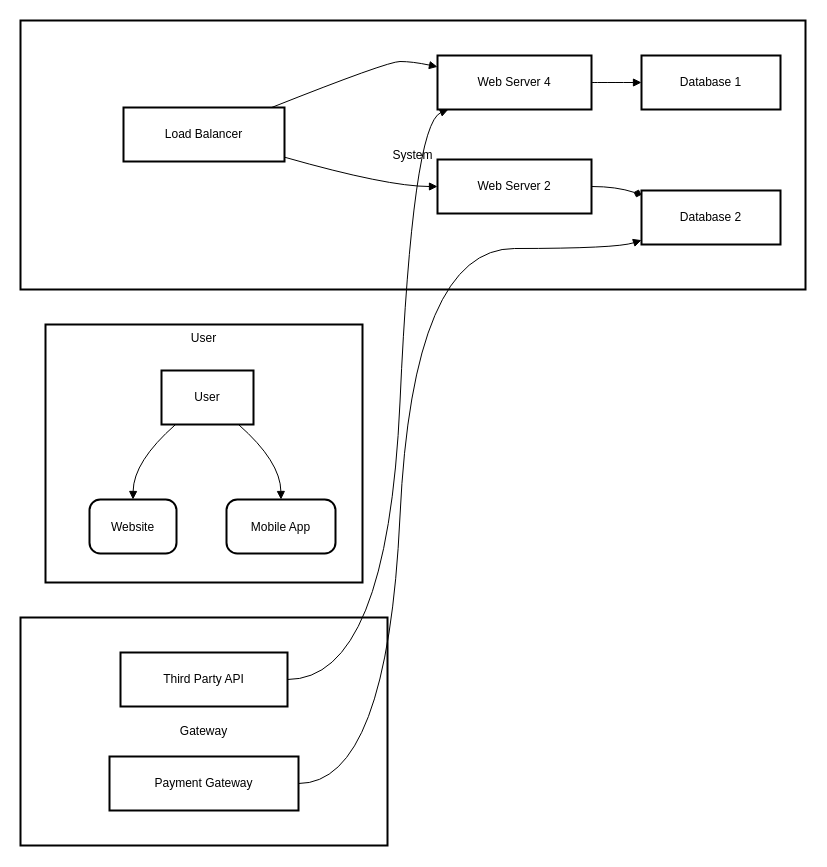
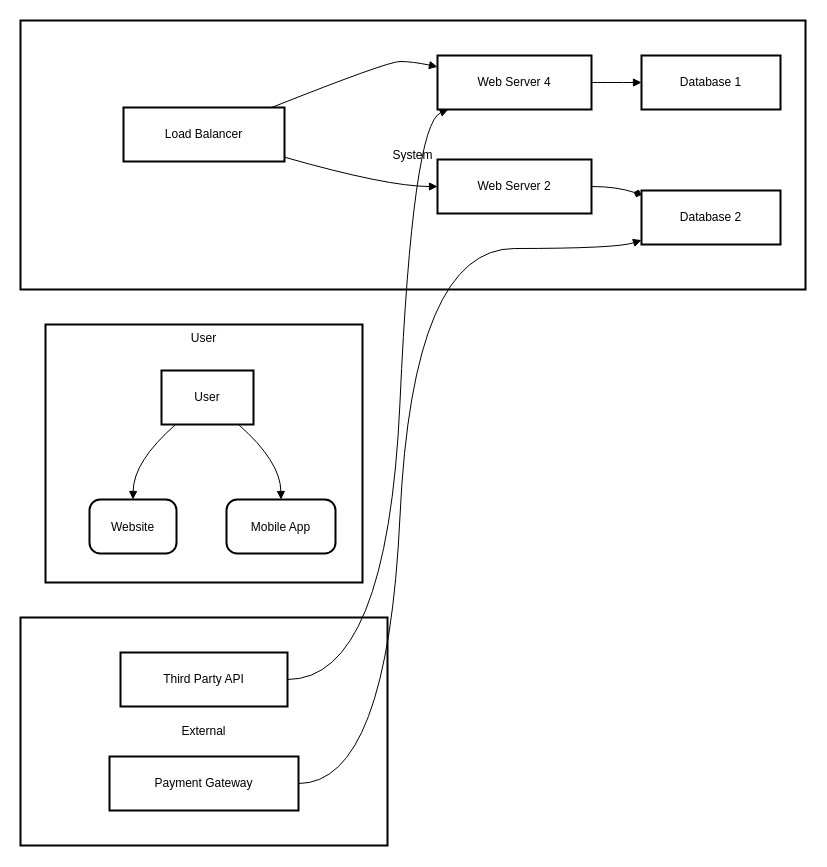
(204, 732) -> (204, 732)
